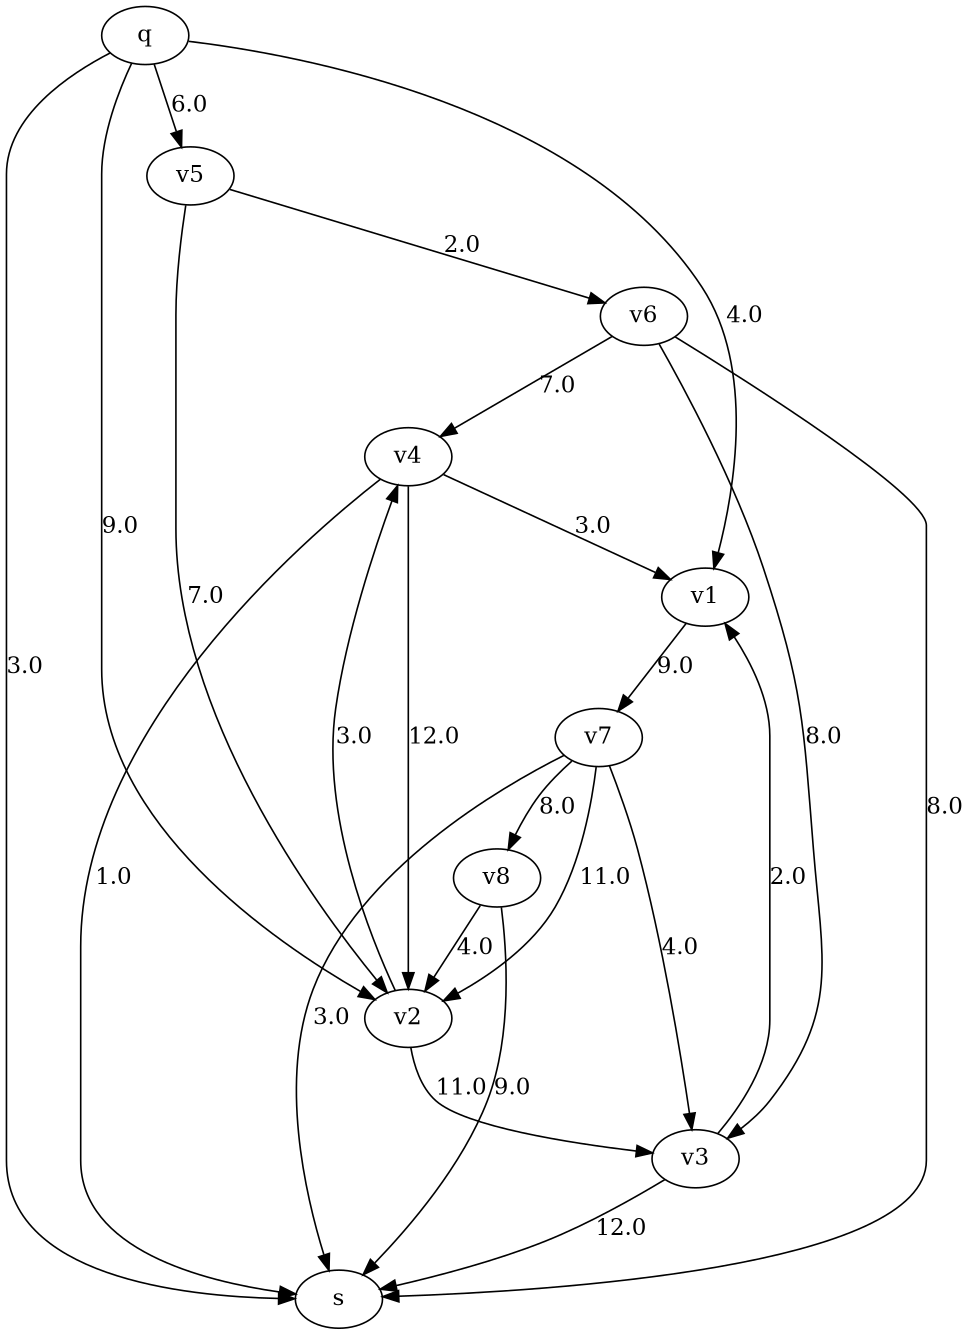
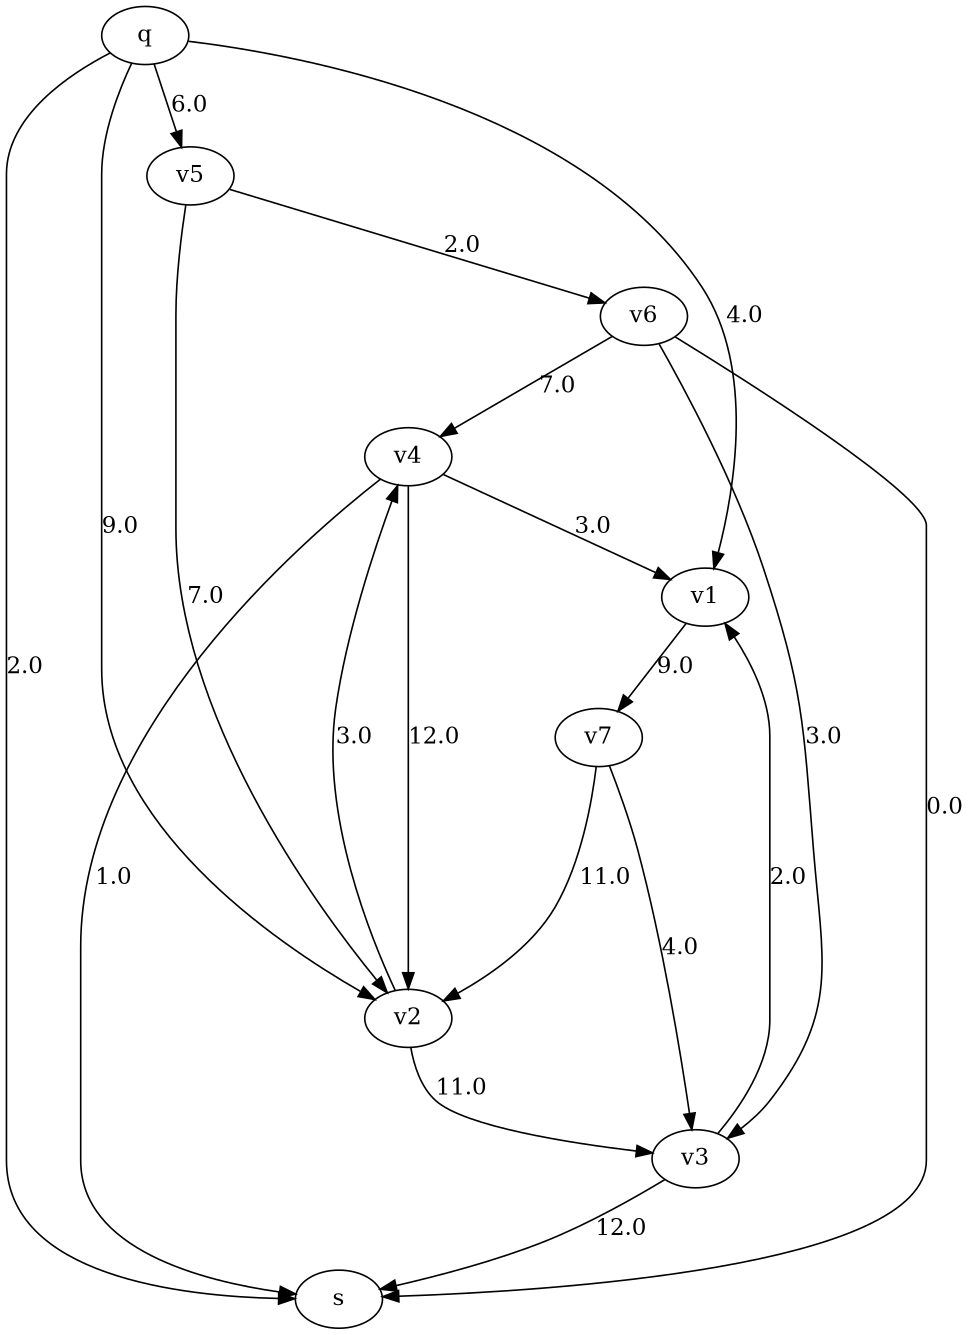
(25, 667) -> (25, 667)
(824, 738) -> (824, 738)
(945, 808) -> (945, 808)
(497, 878) -> none
(331, 953) -> none
